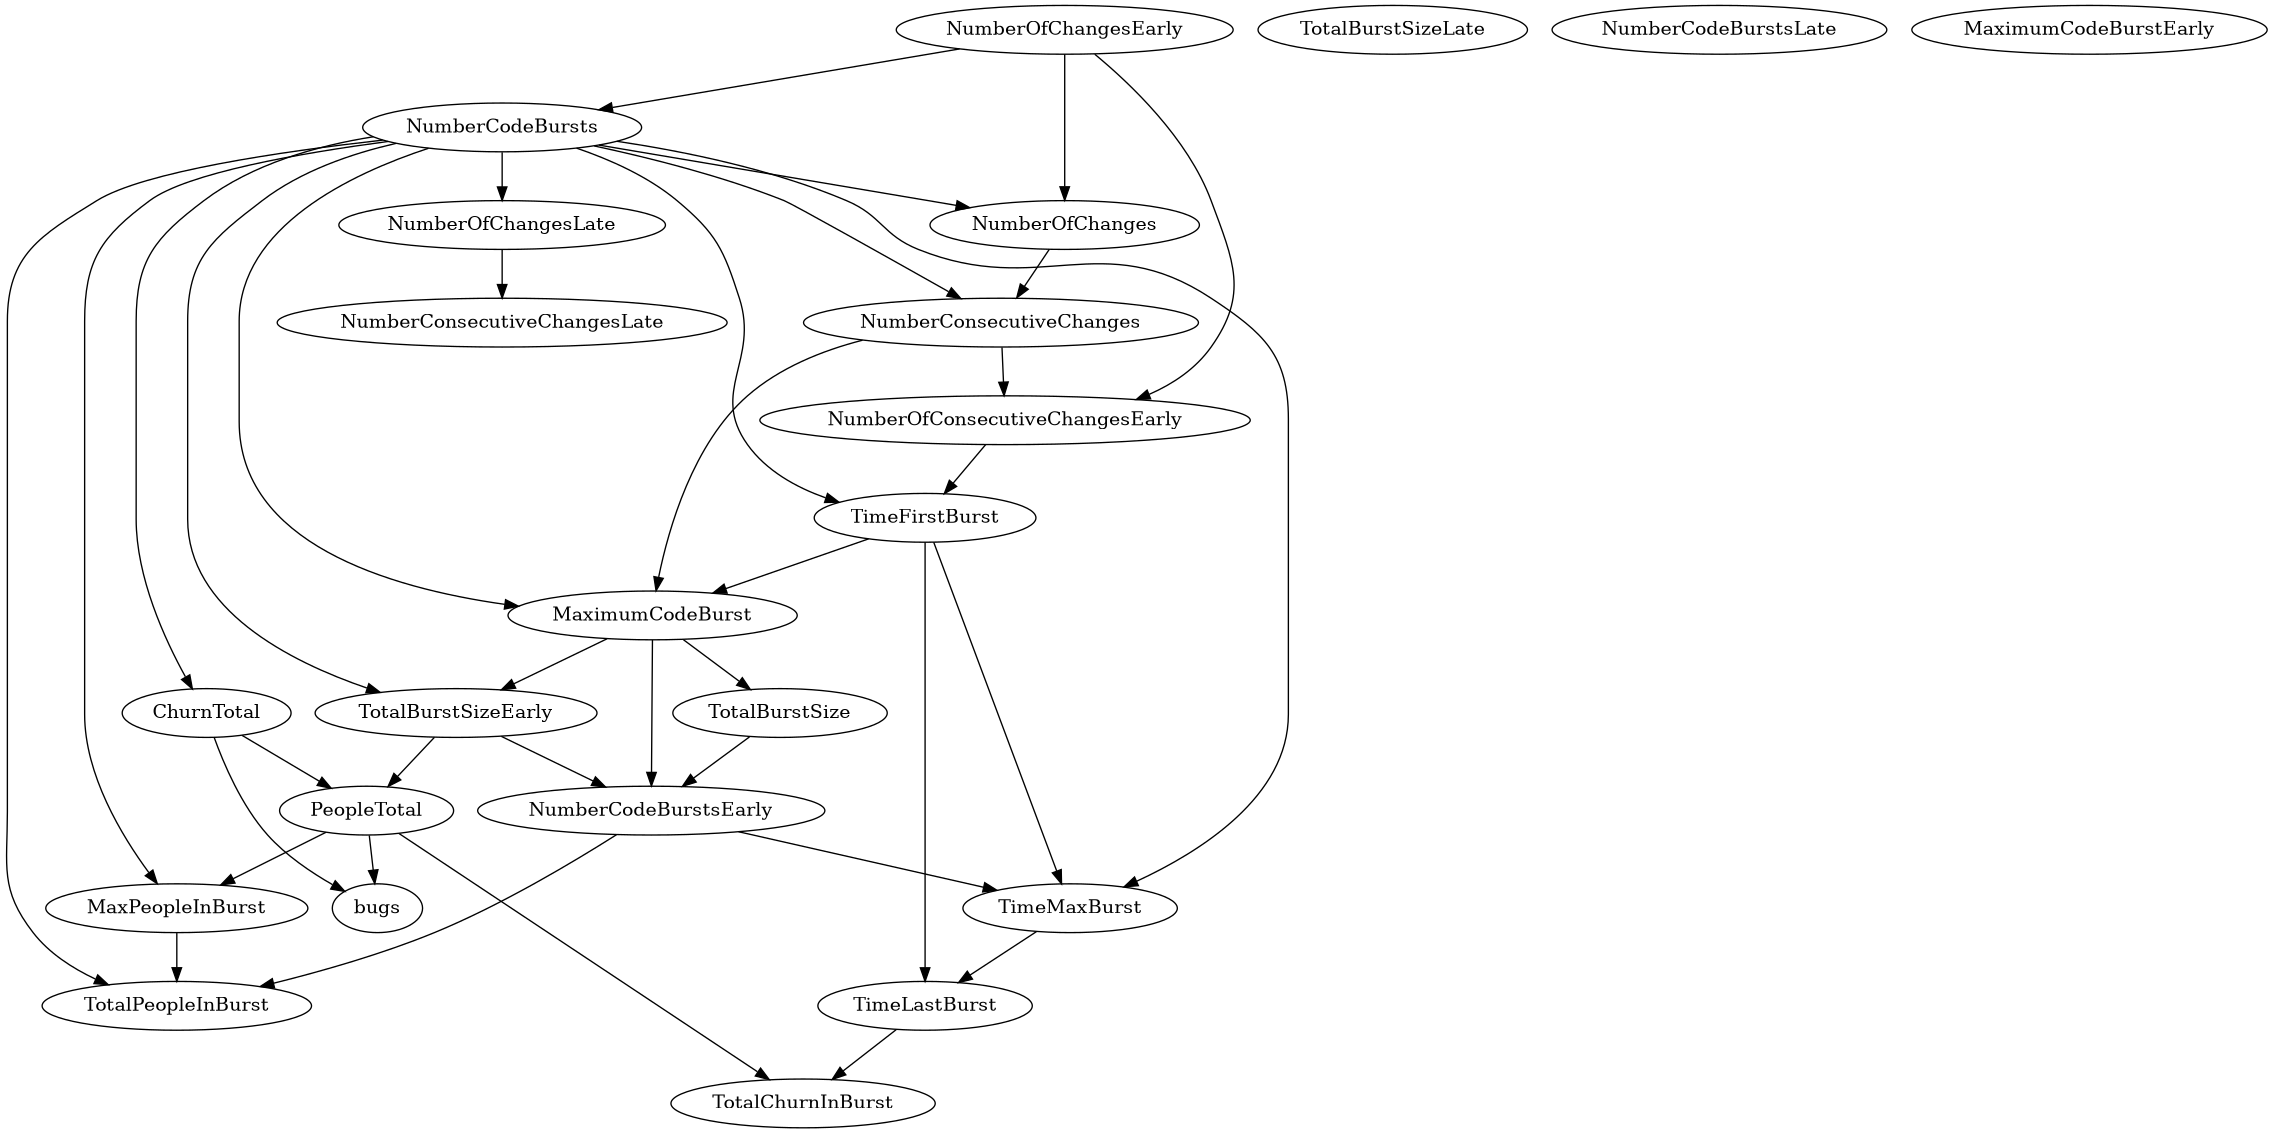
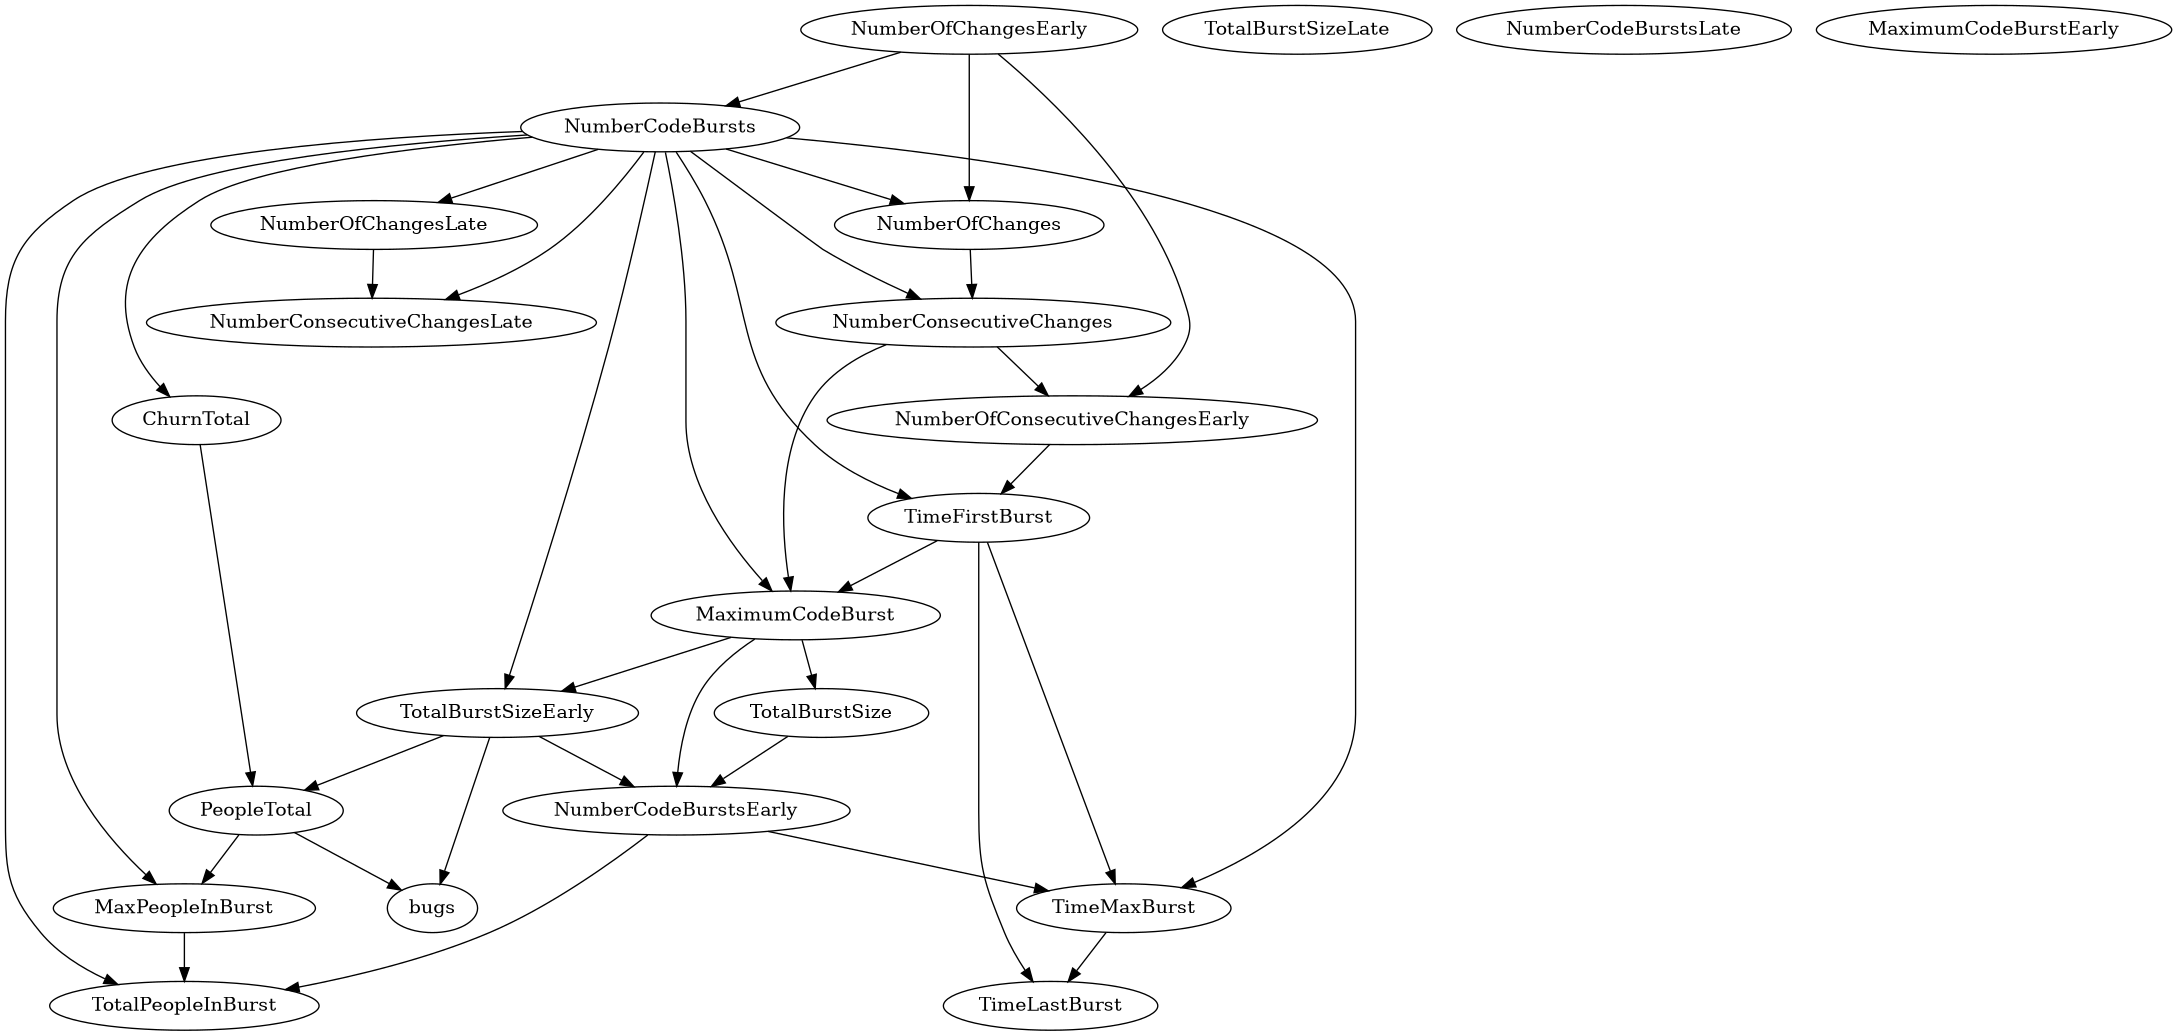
none -> (563, 239)
(258, 823) -> (467, 804)
(803, 1103) -> none
